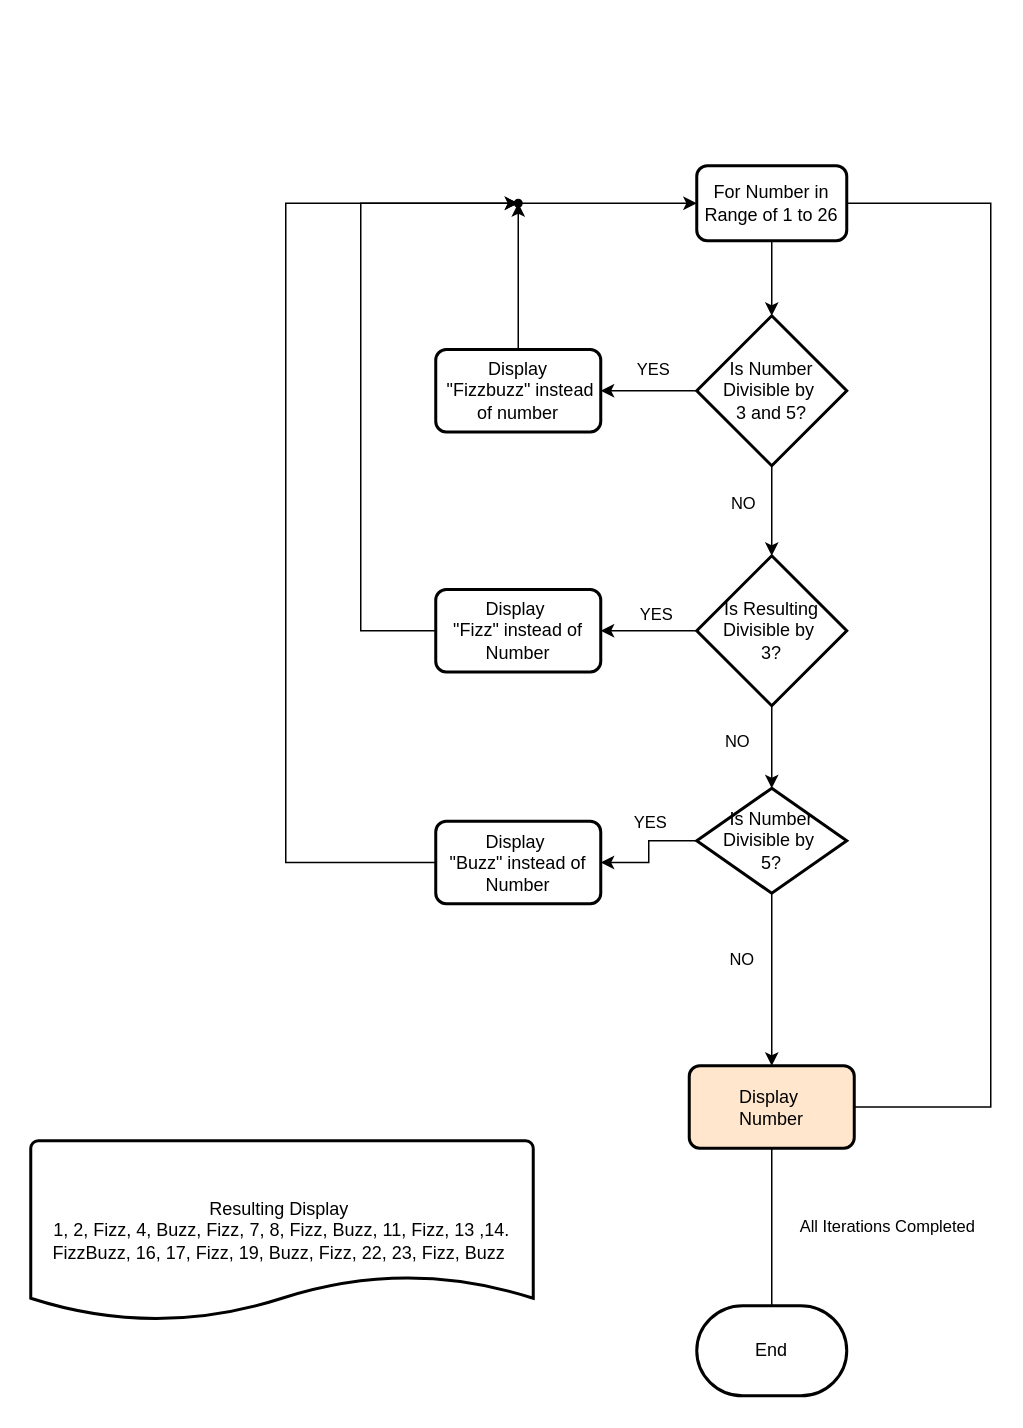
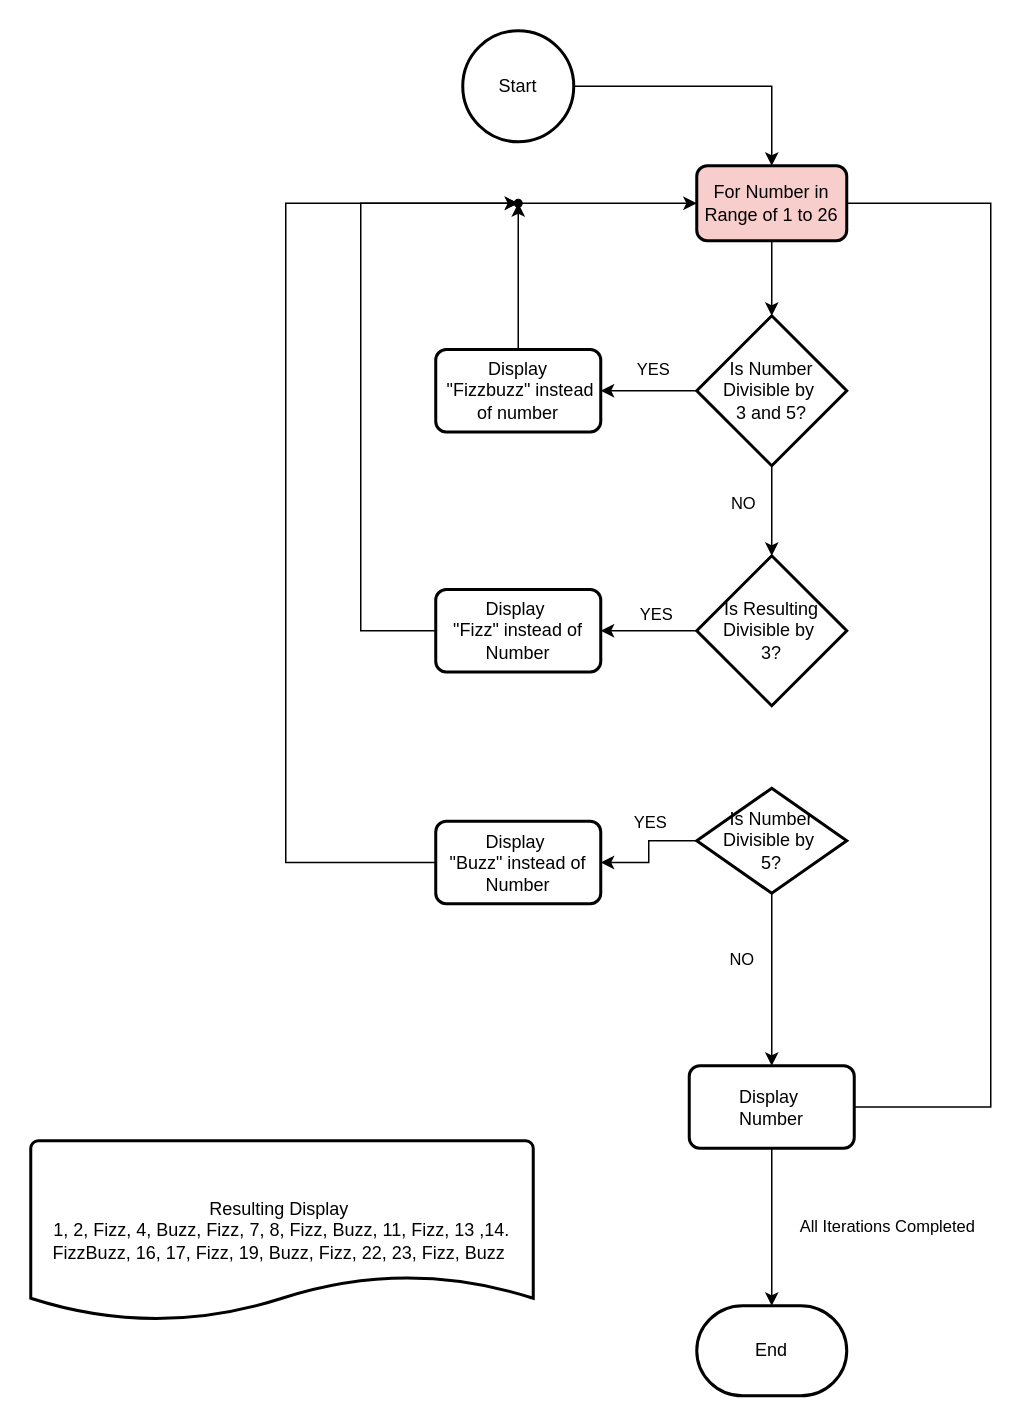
none -> (518, 86)
none -> (707, 86)
(772, 203) -> (772, 203)
(772, 742) -> none
(772, 1107) -> (772, 1107)
(772, 1298) -> (772, 1294)
